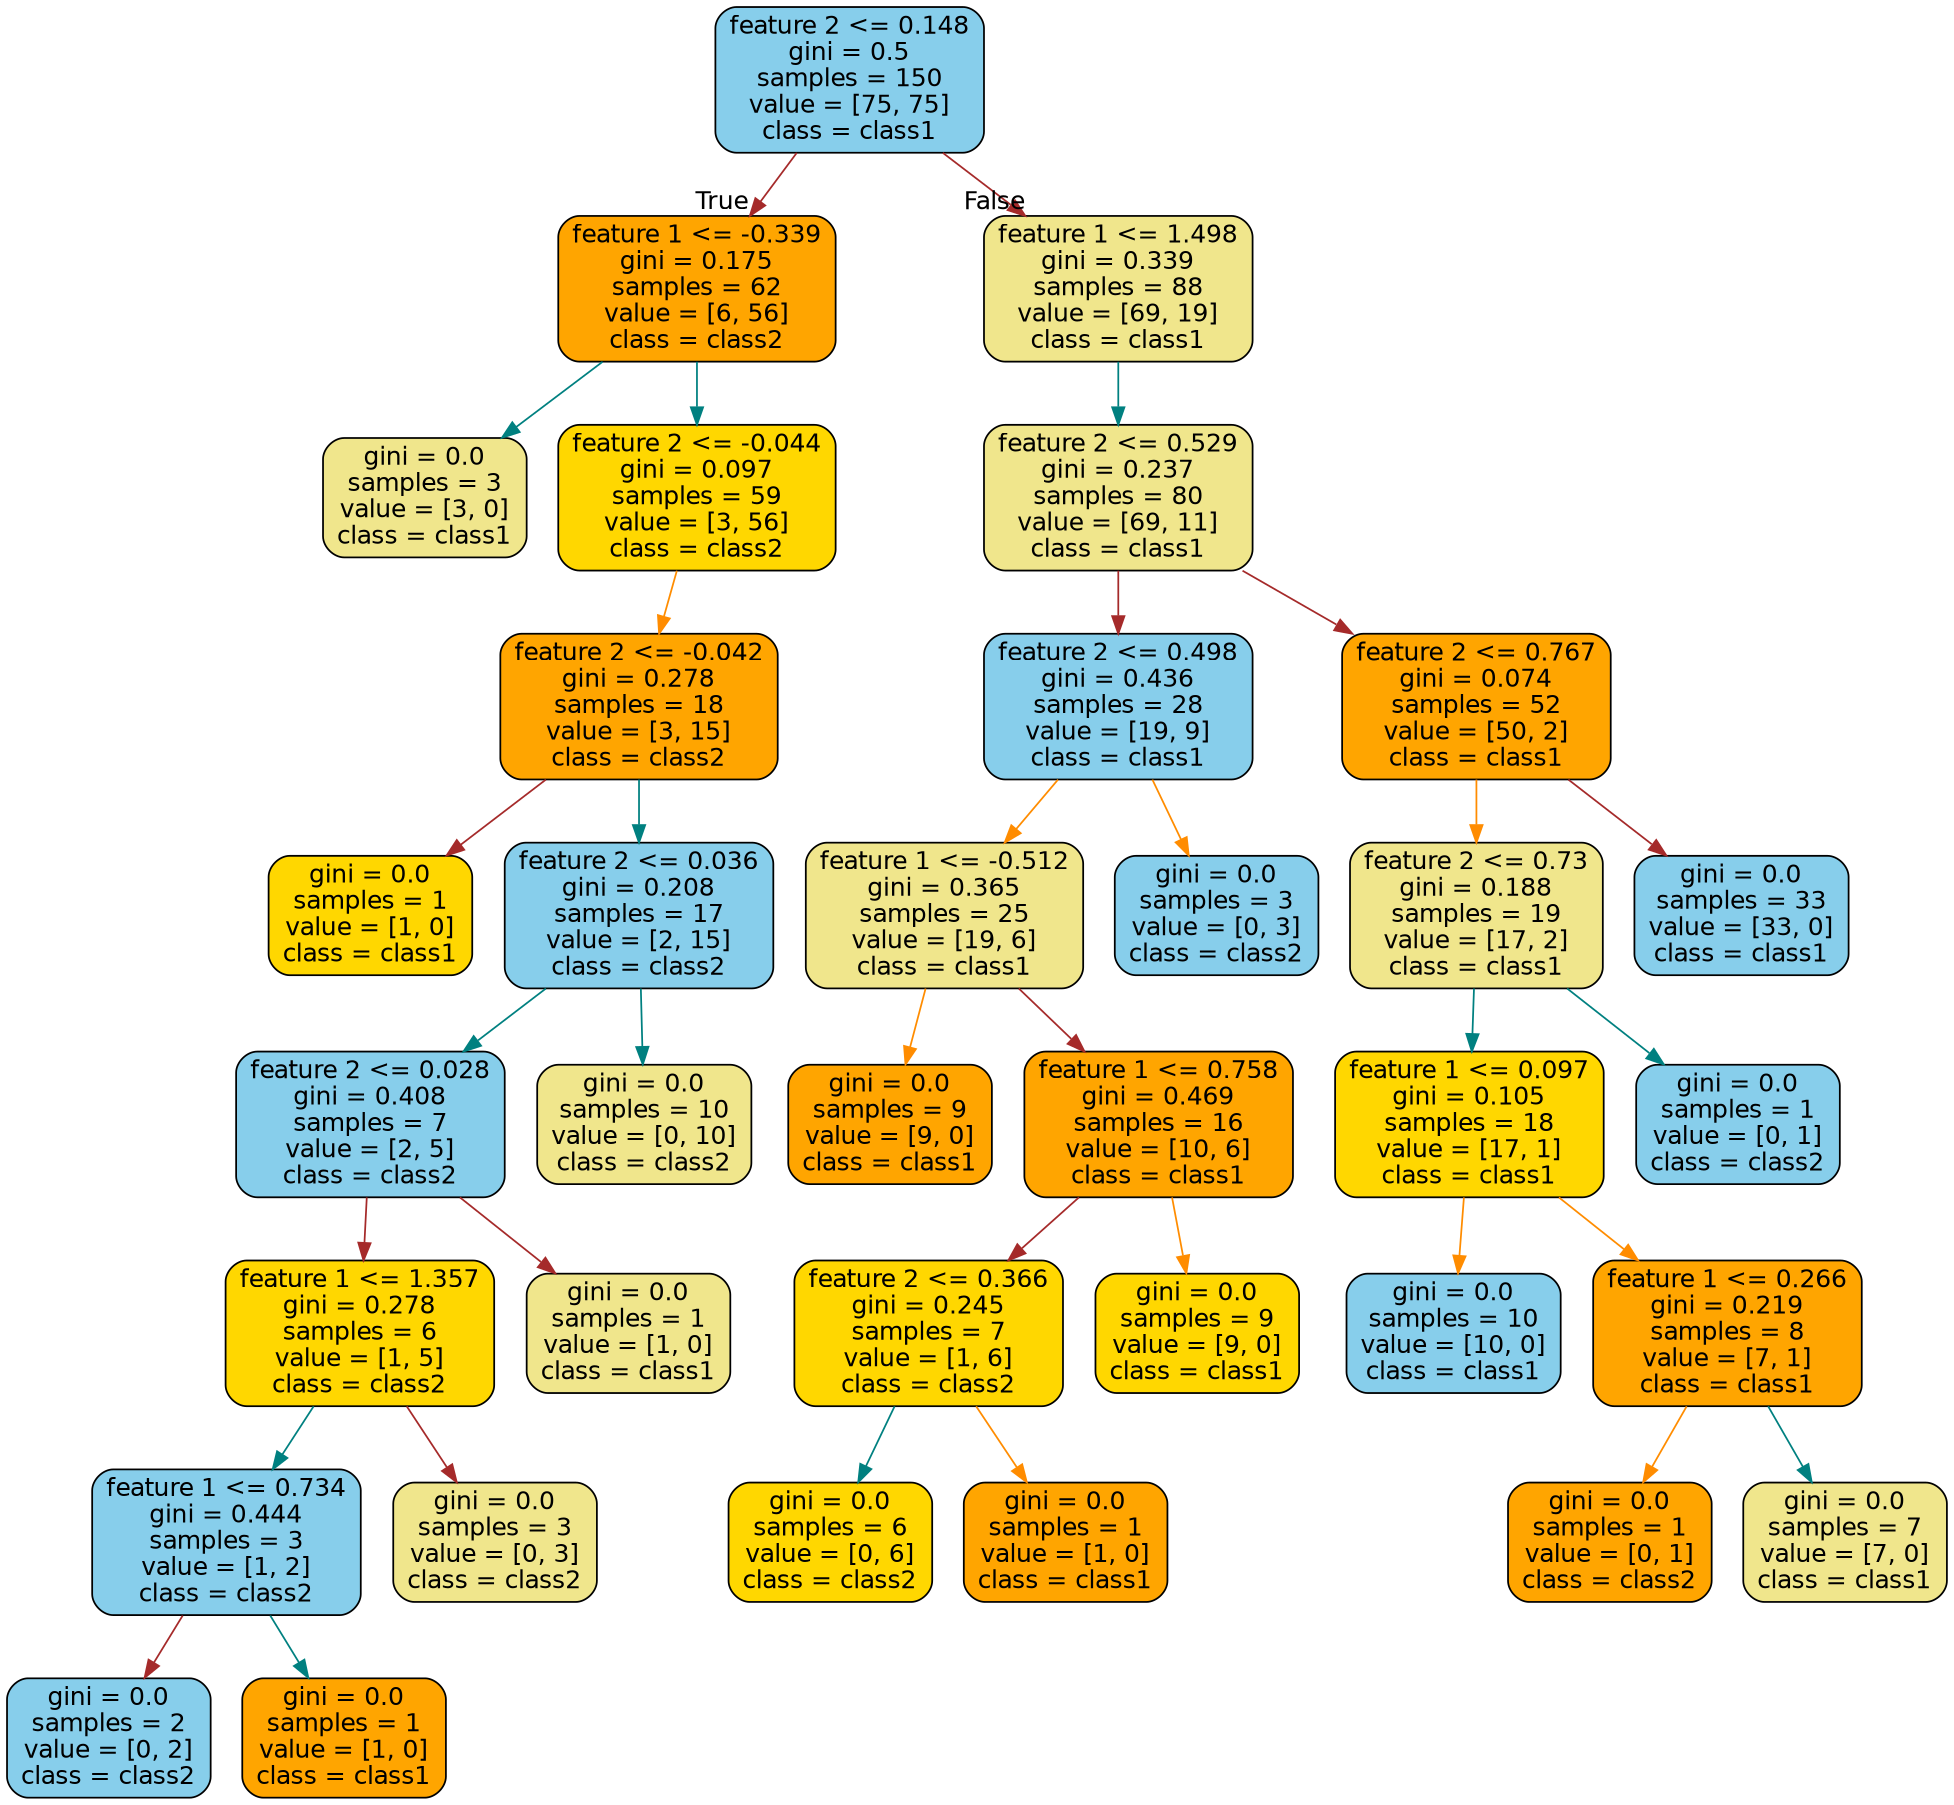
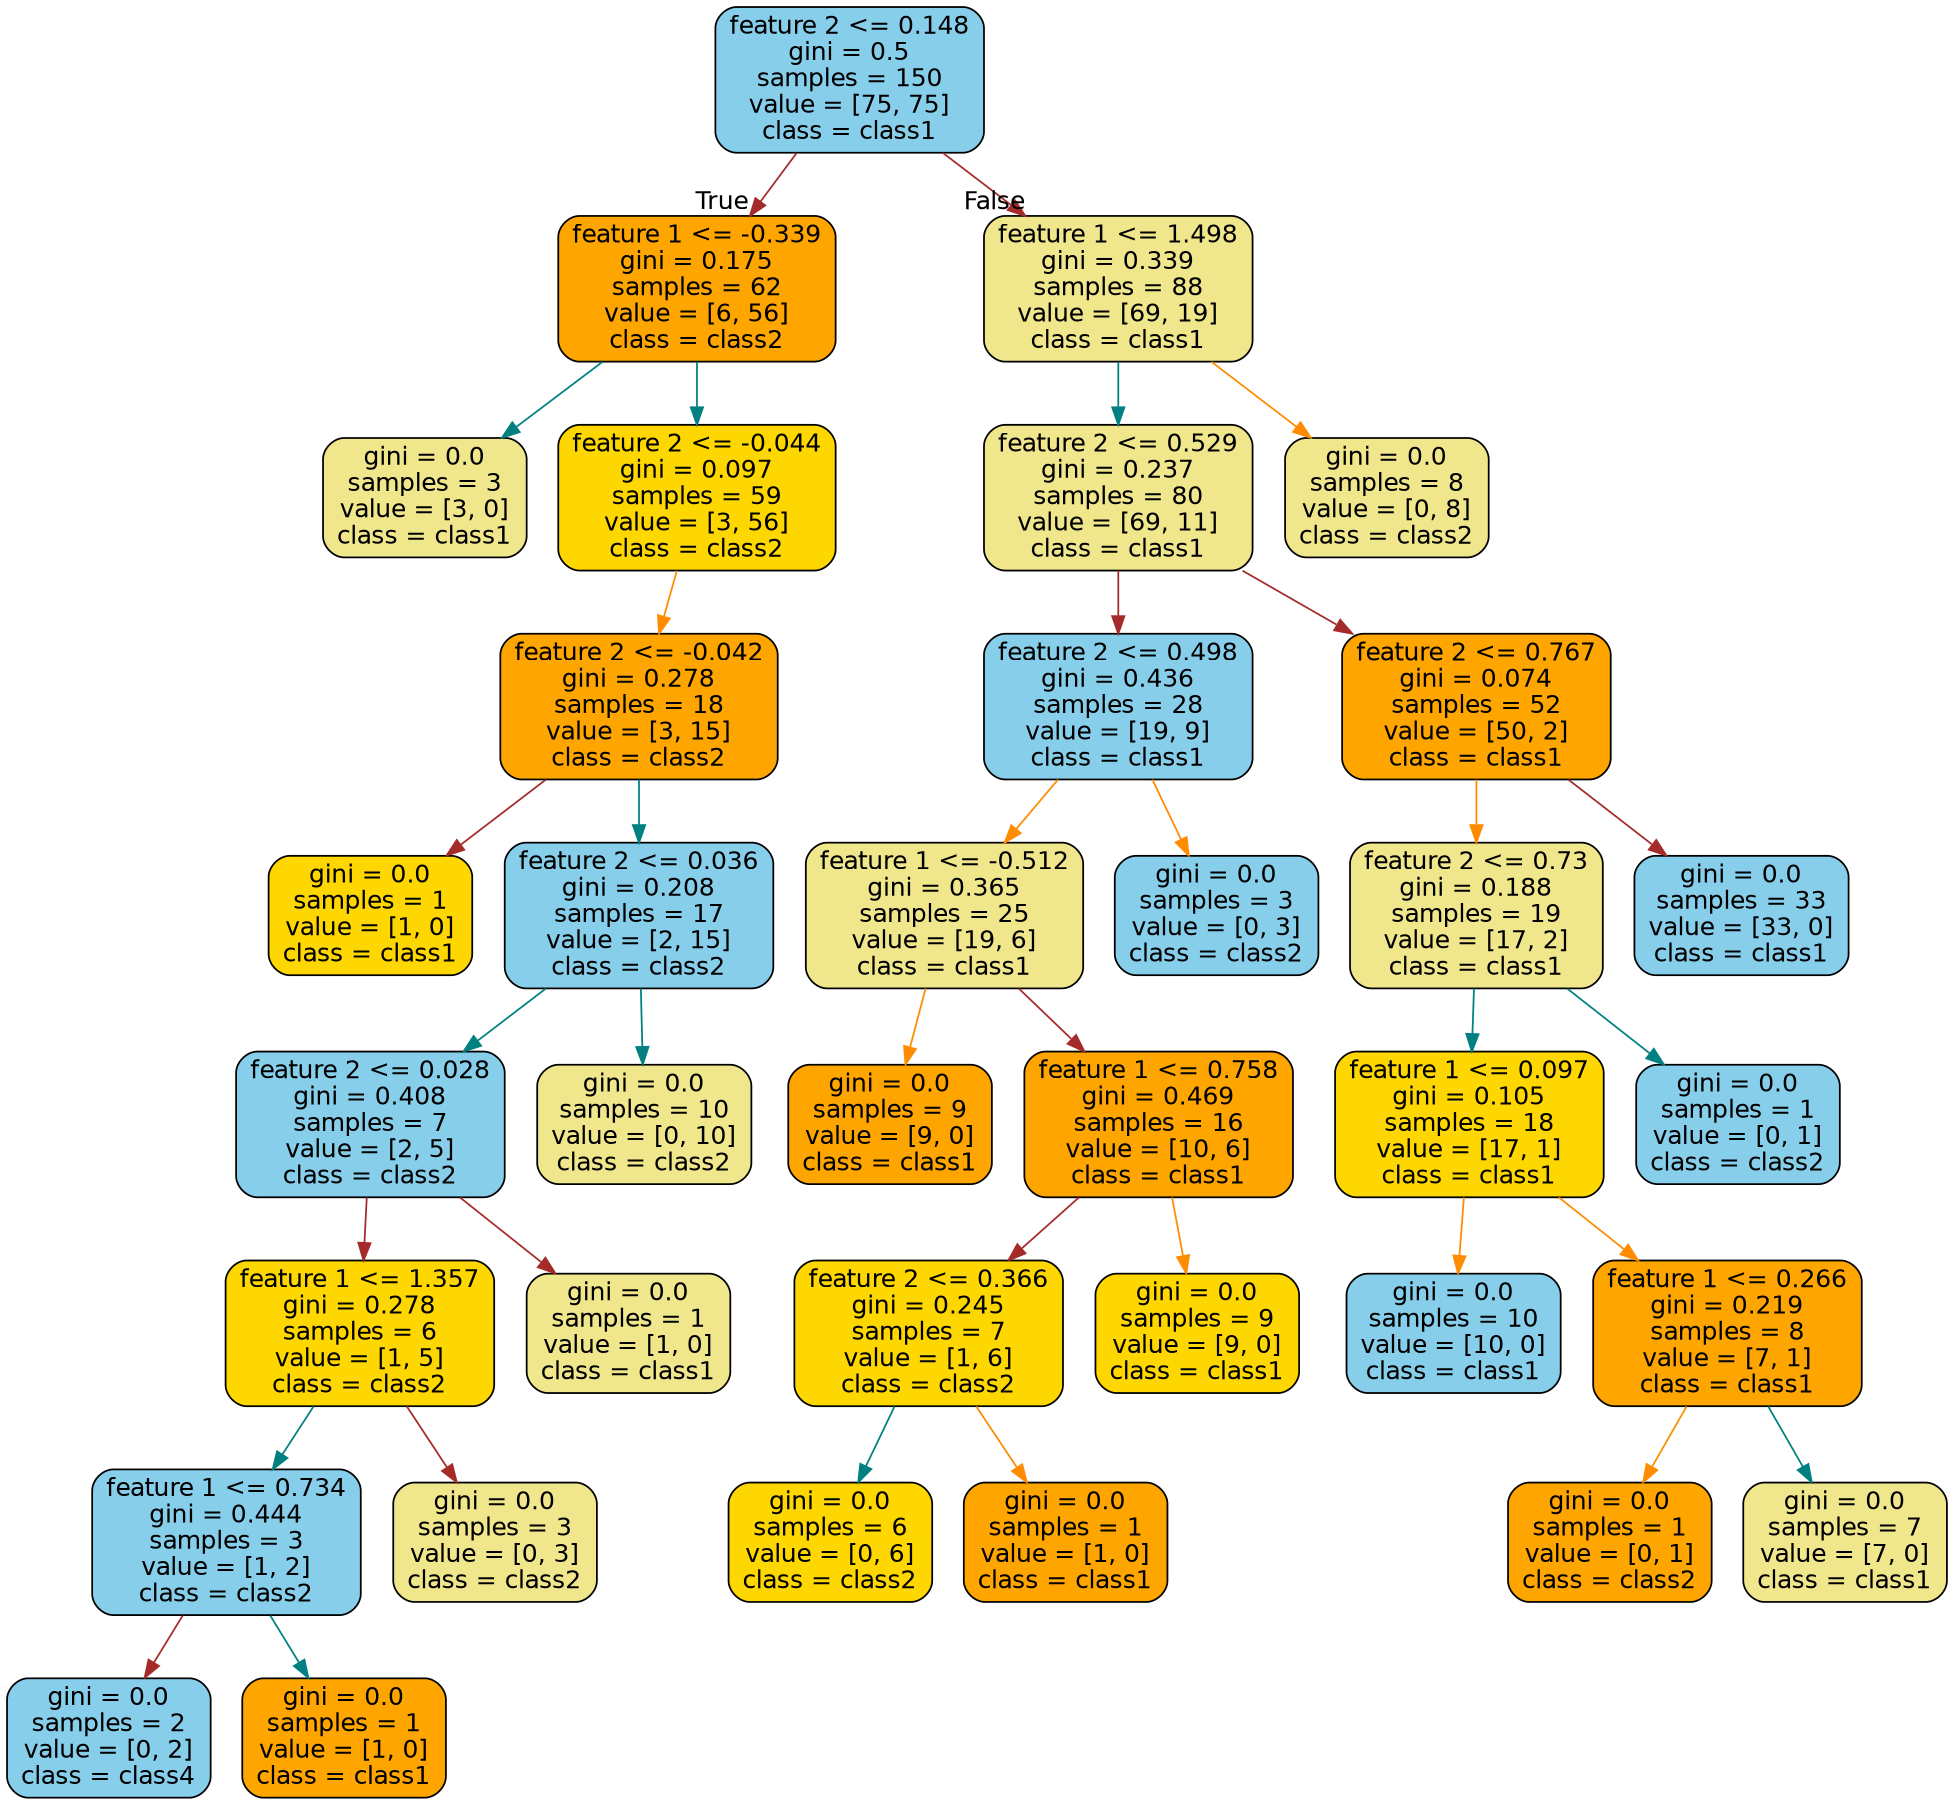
none -> (1387, 498)
(109, 1738) -> (109, 1738)
